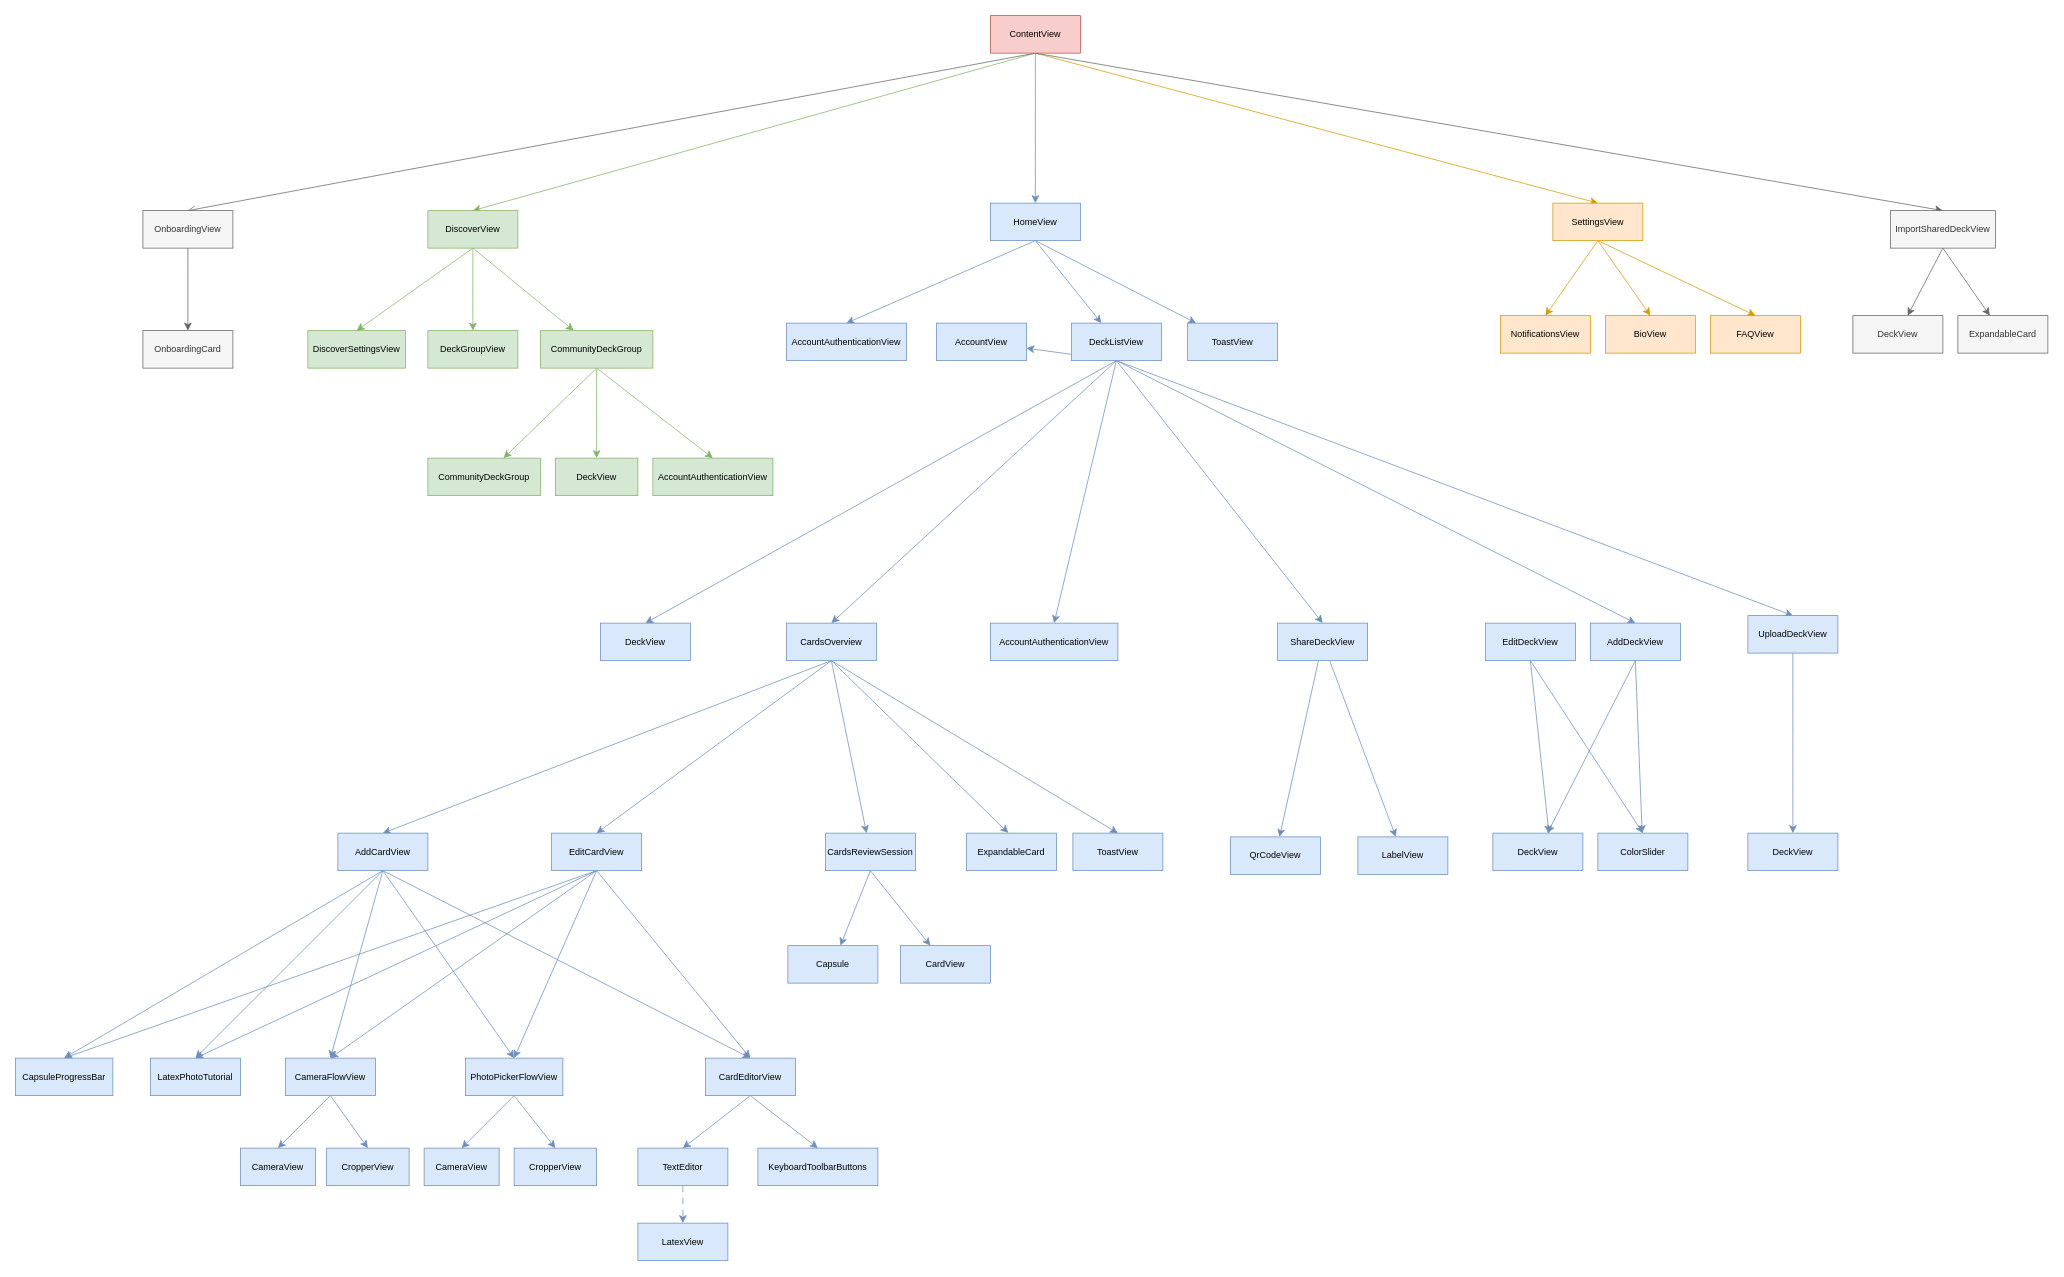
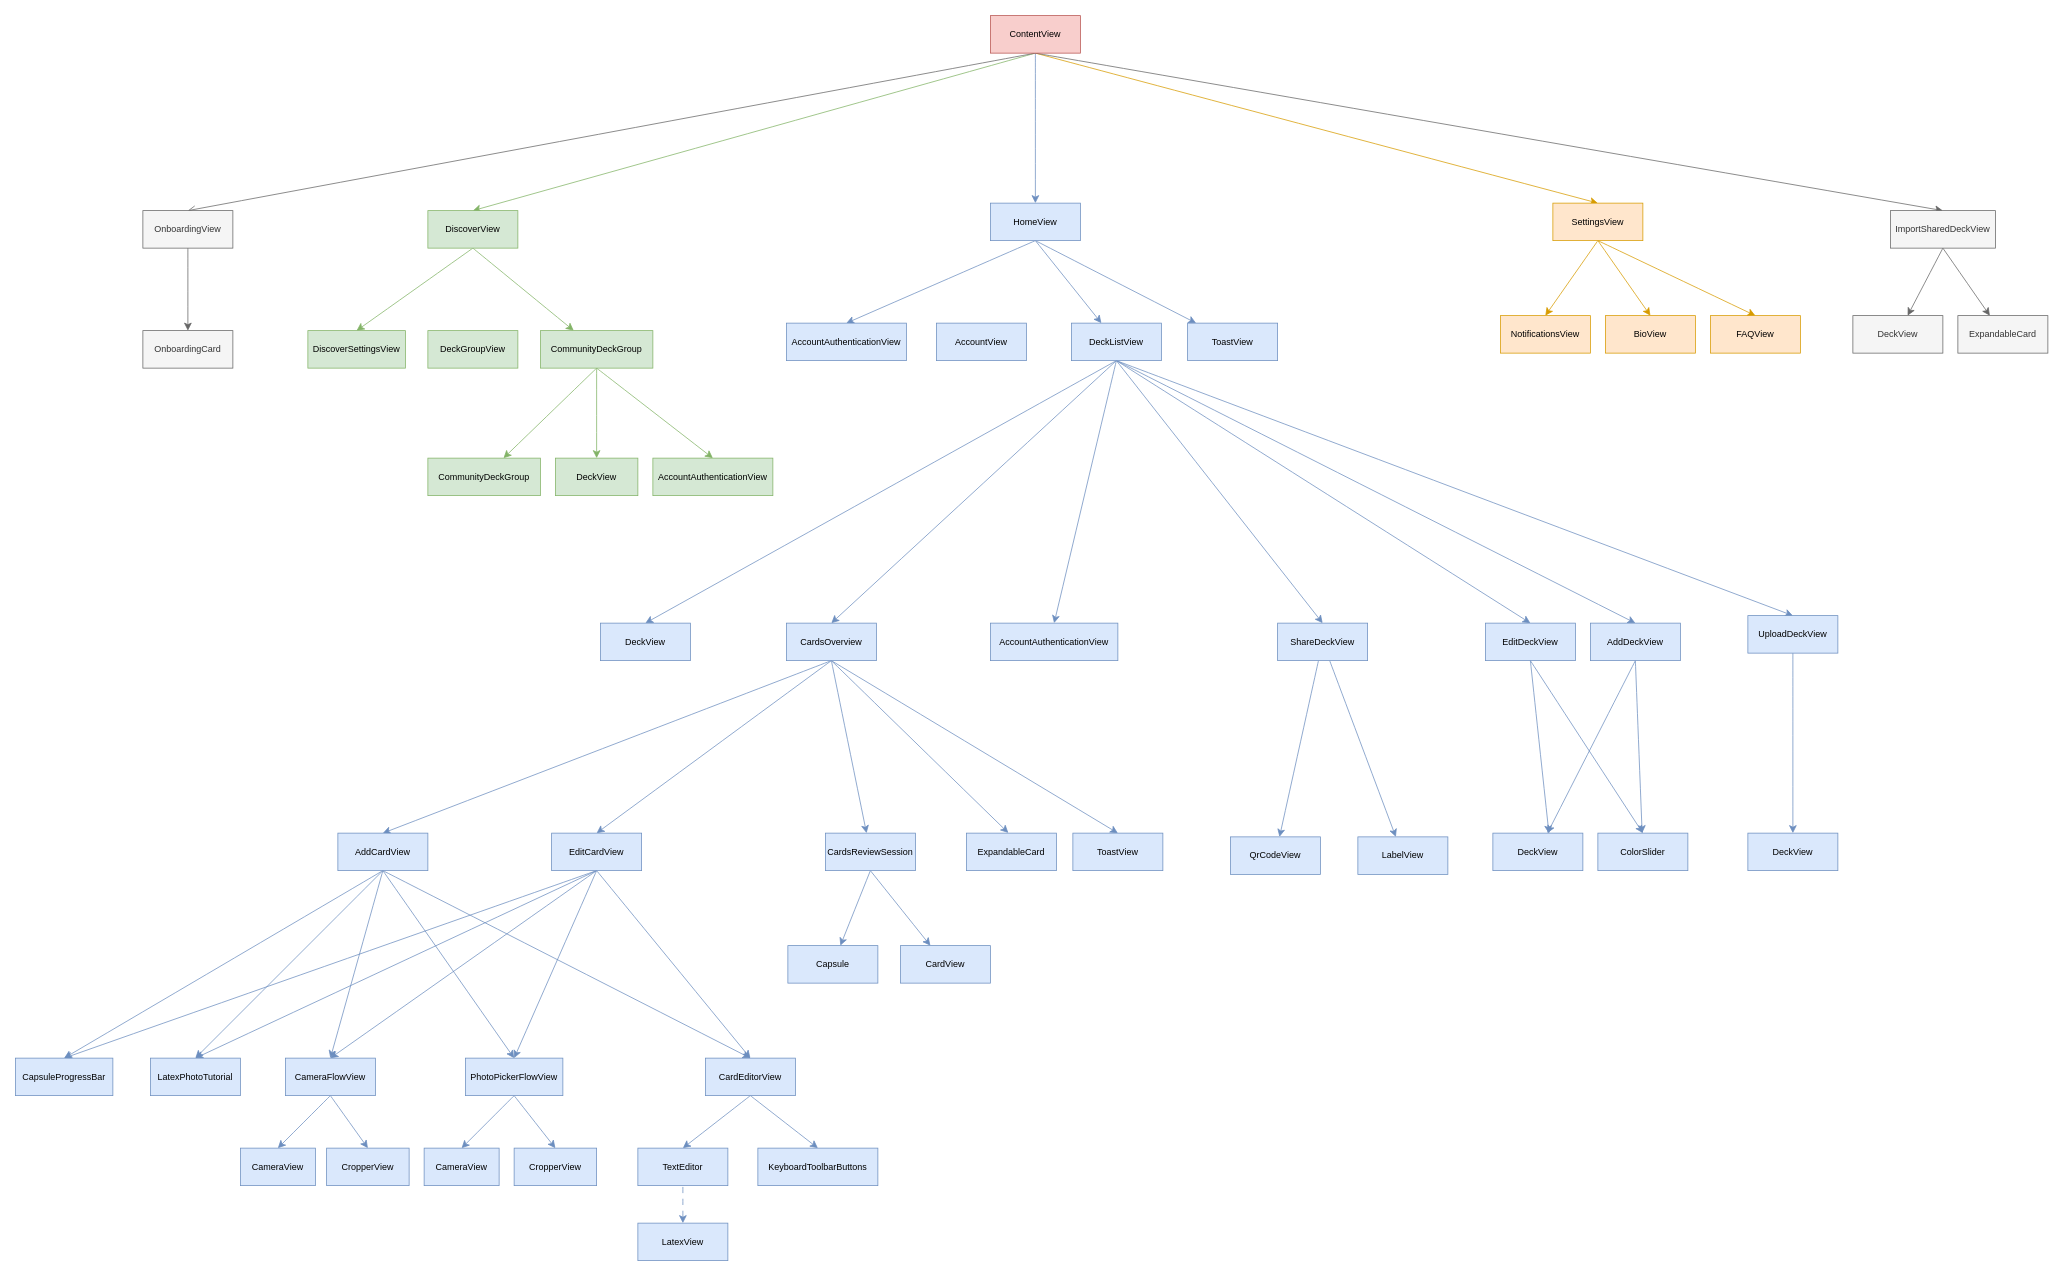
(473, 322) -> none
(1052, 351) -> (1324, 492)
